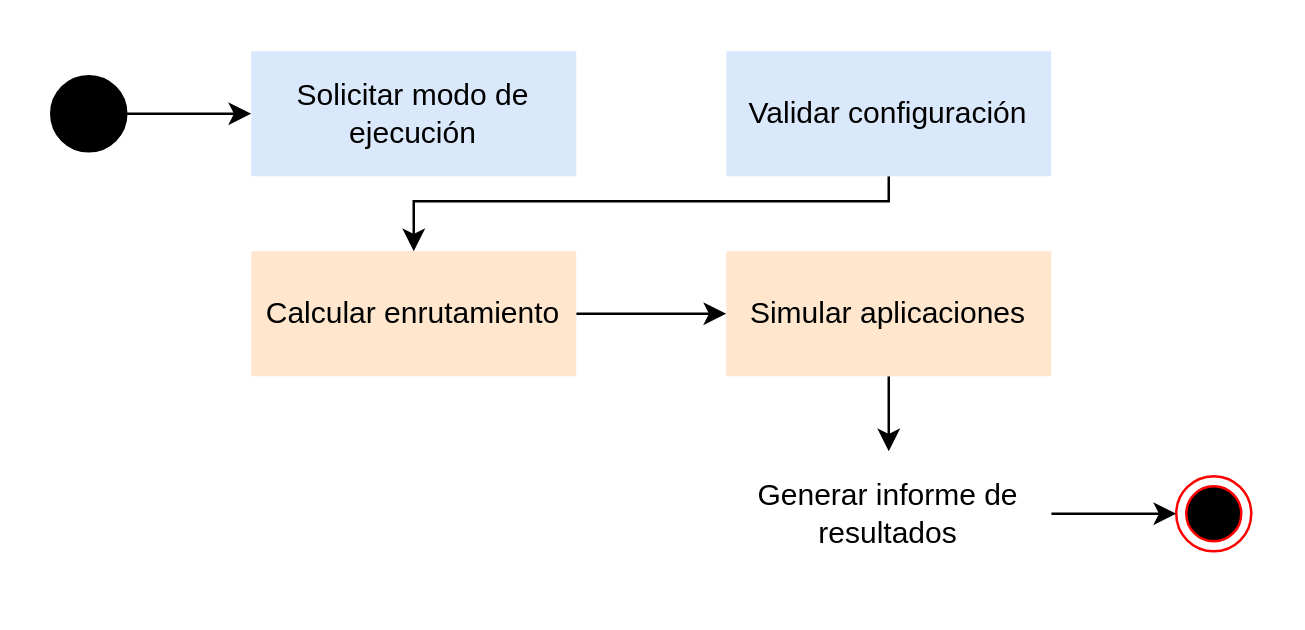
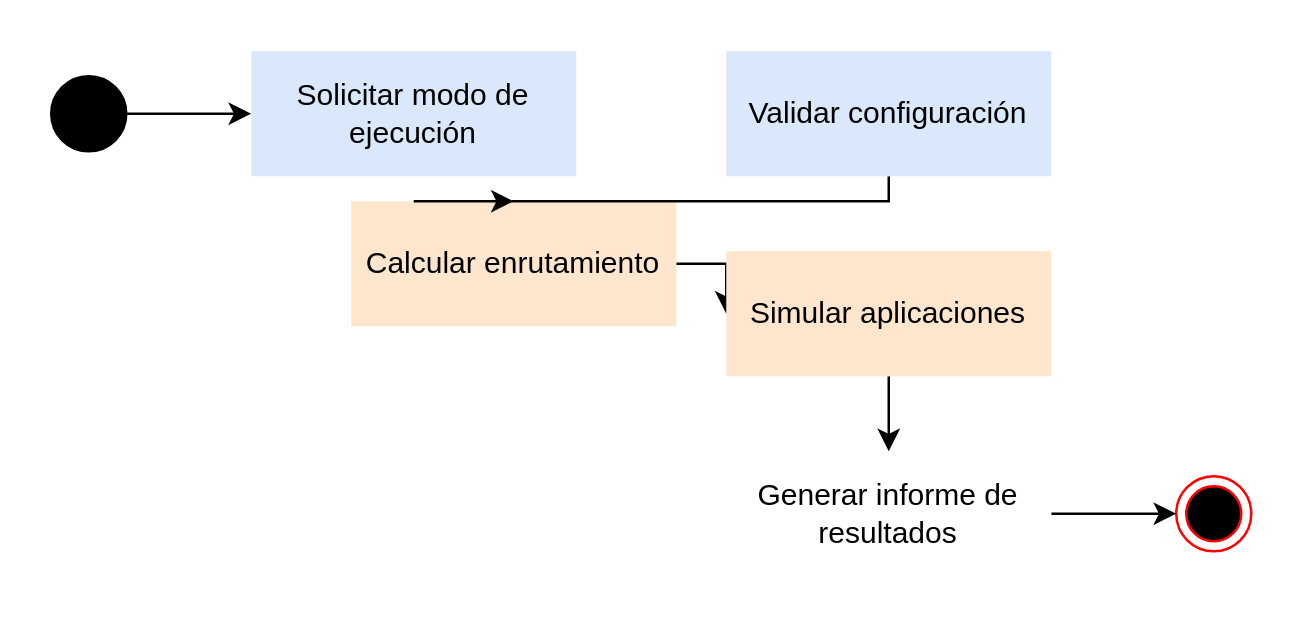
(414, 314) -> (514, 264)
